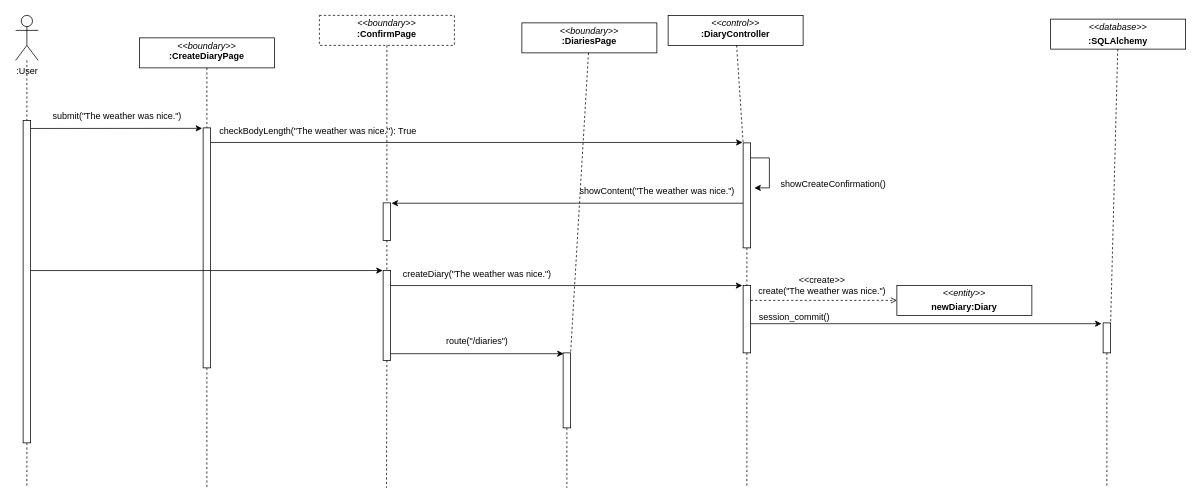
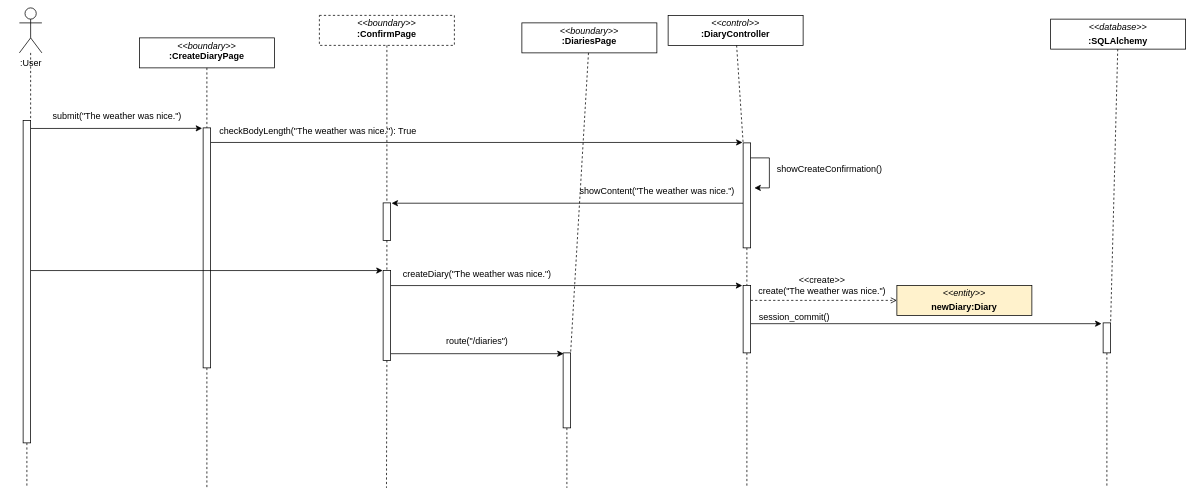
(27, 38) -> (30, 30)
(833, 184) -> (829, 169)
(964, 300) -> (964, 300)
